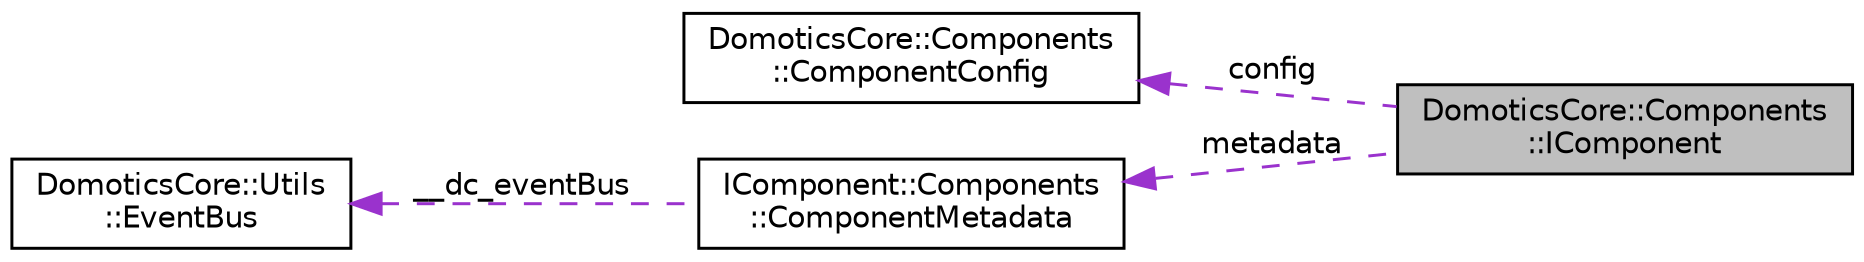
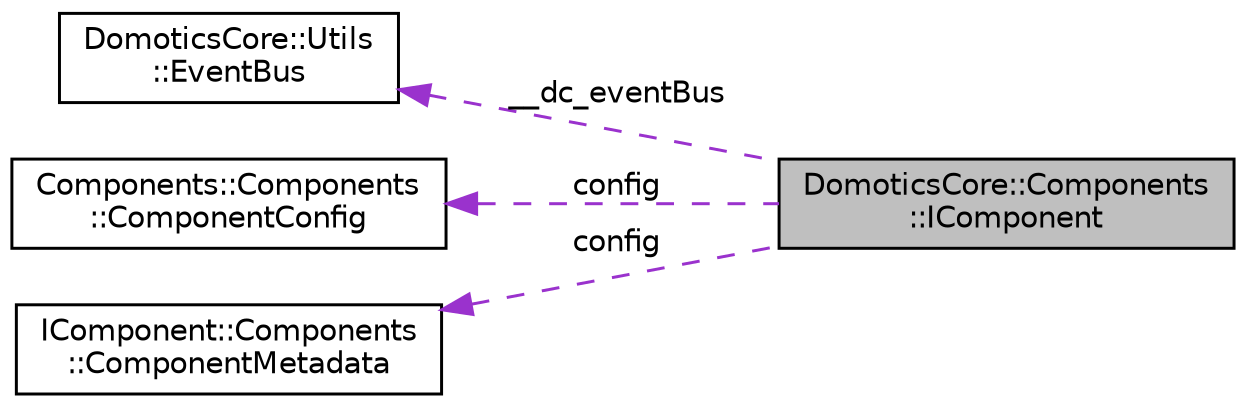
(911, 58) -> (229, 204)
(1268, 146) -> (613, 244)
(540, 204) -> (603, 128)
